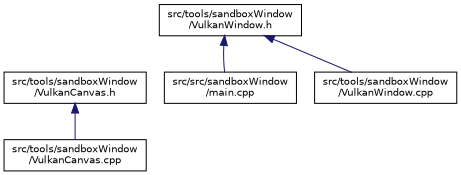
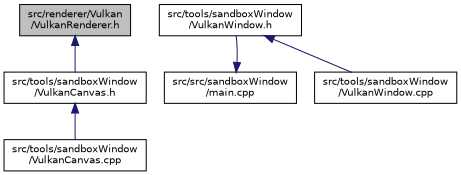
none -> (75, 20)
(224, 59) -> (237, 49)
